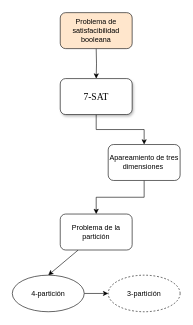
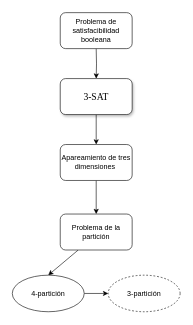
(96, 30) -> (96, 30)
(96, 96) -> (96, 96)
(144, 162) -> (96, 162)
